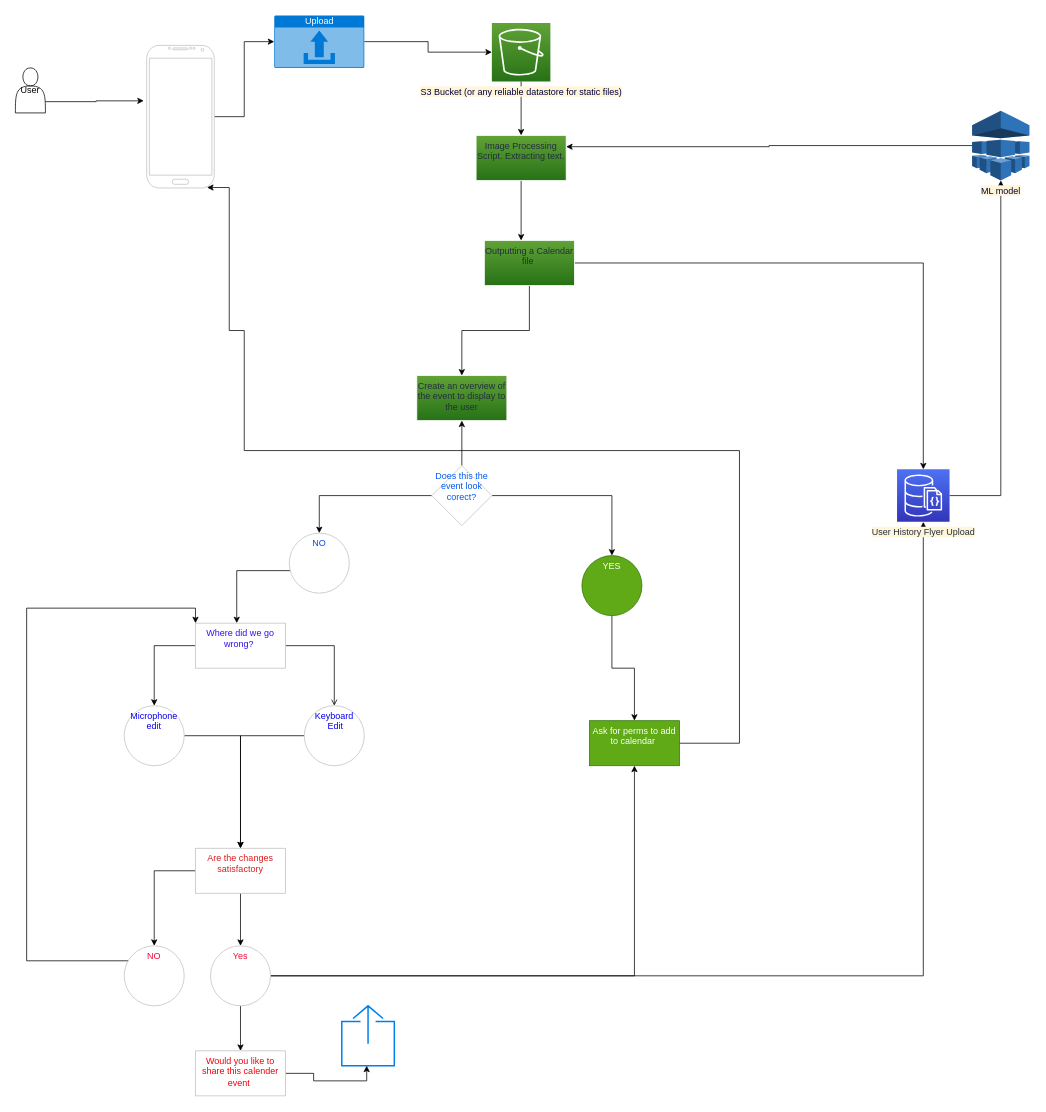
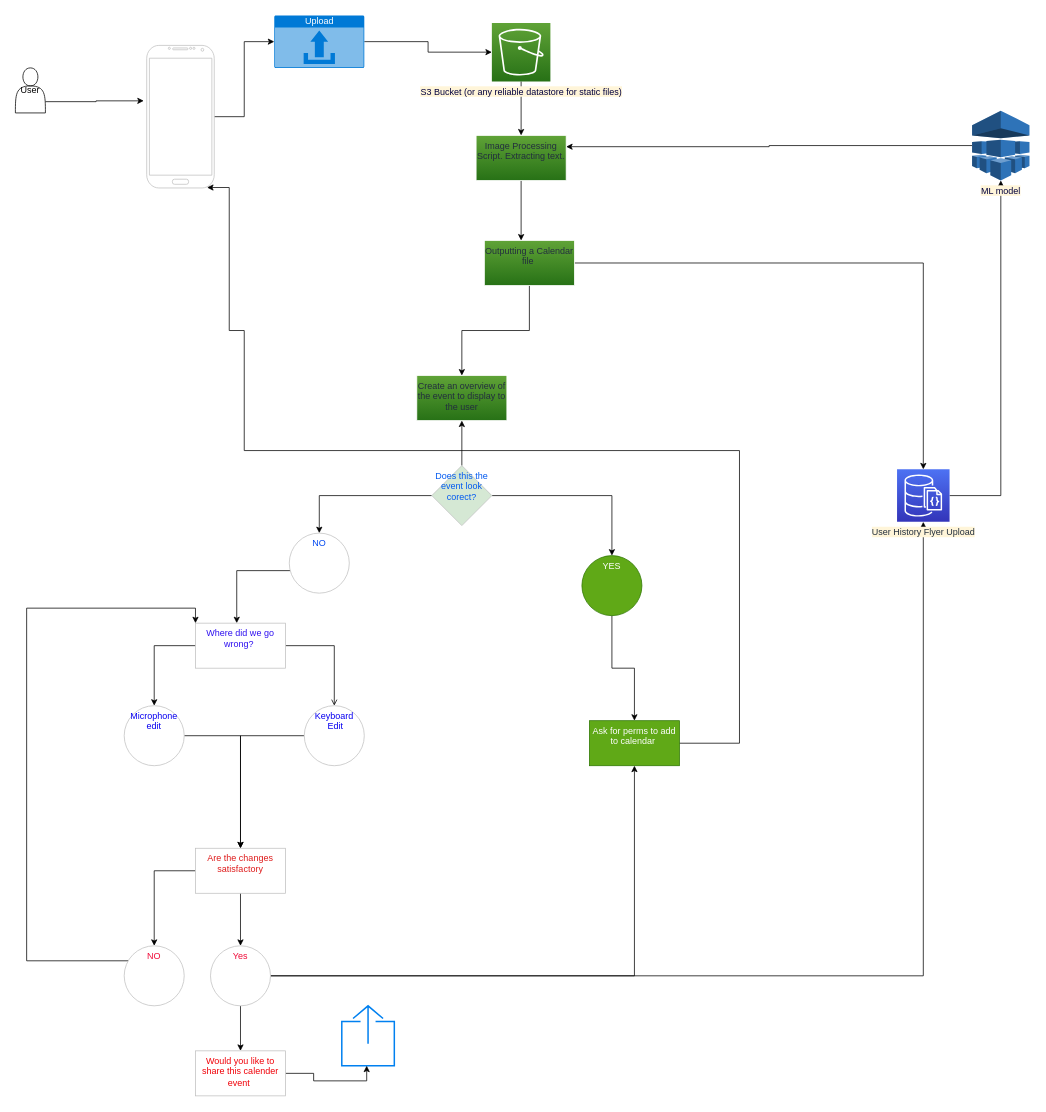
(462, 495) -> (462, 495)
